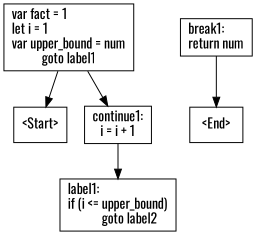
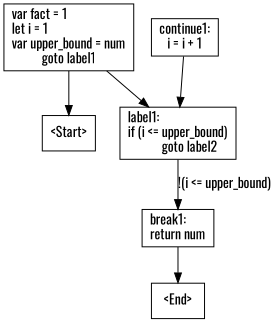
(95, 84) -> (124, 86)
none -> (178, 180)
